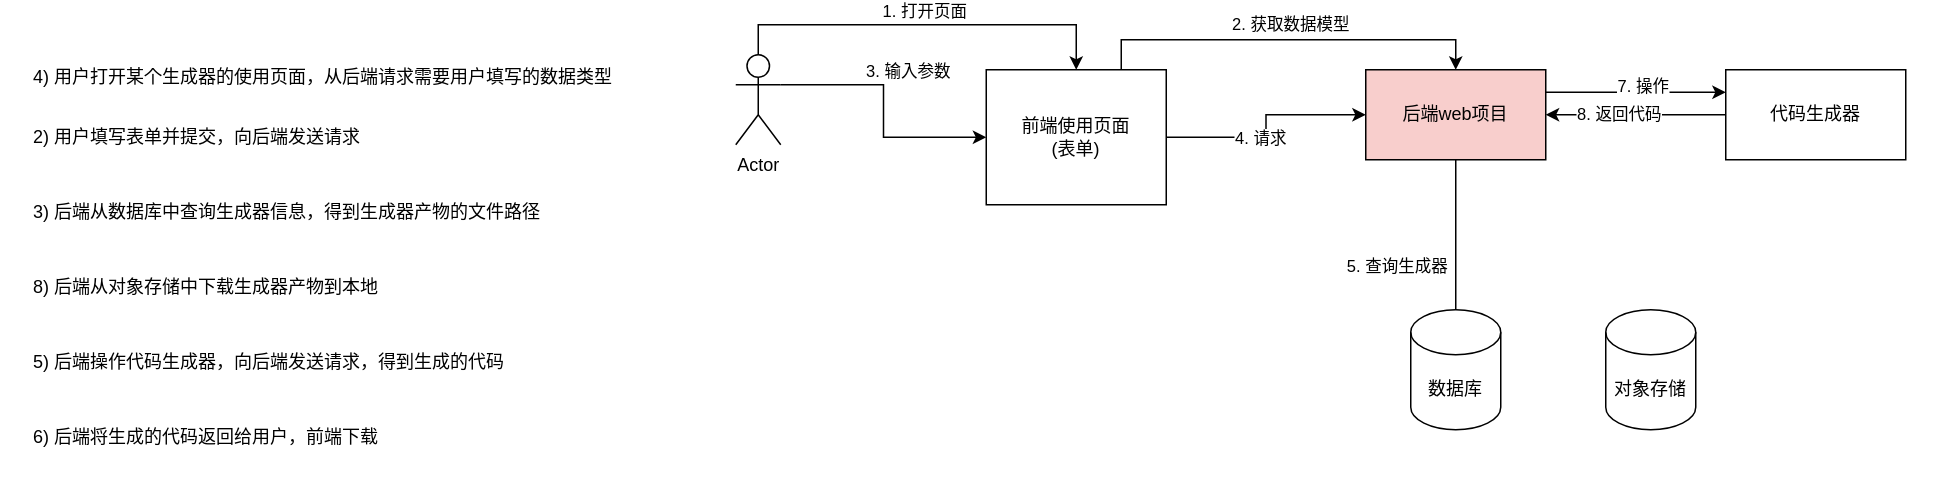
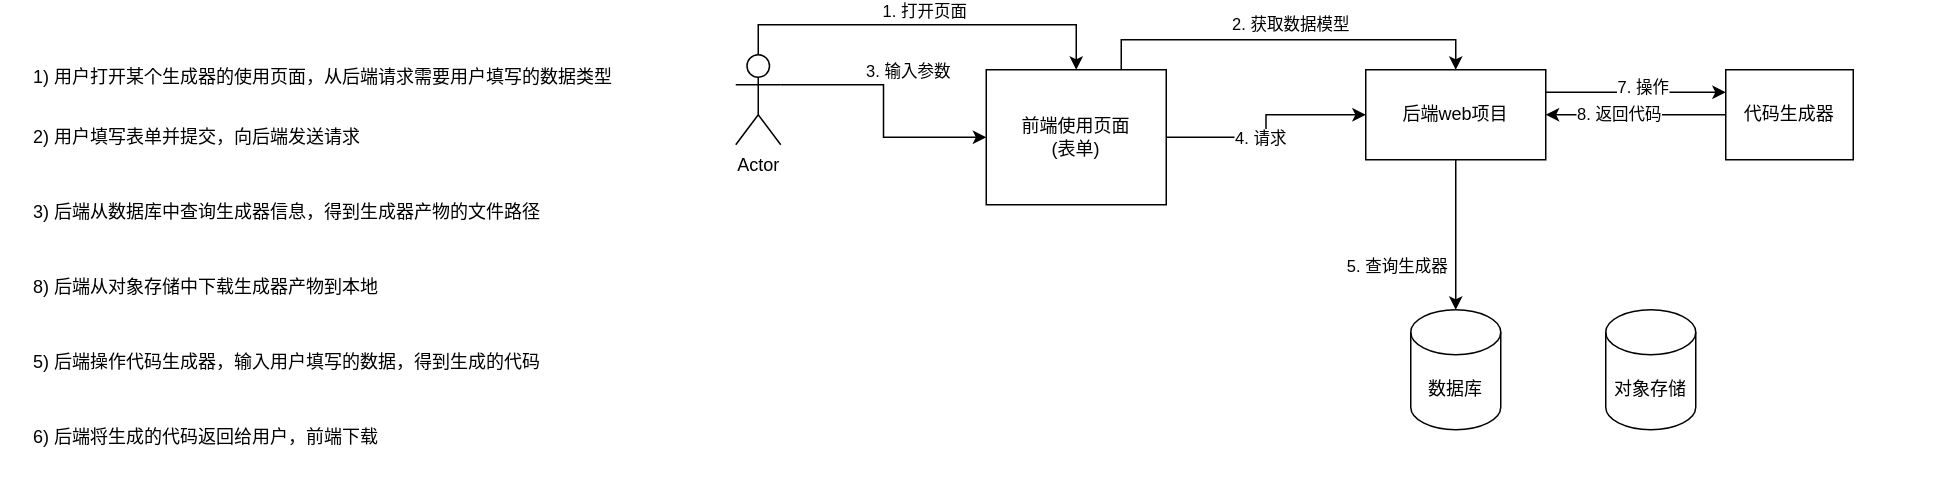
(326, 77) -> (326, 77)
(1456, 115) -> (1456, 115)
(1816, 115) -> (1790, 115)
(1456, 302) -> (1456, 298)
(272, 362) -> (290, 362)
